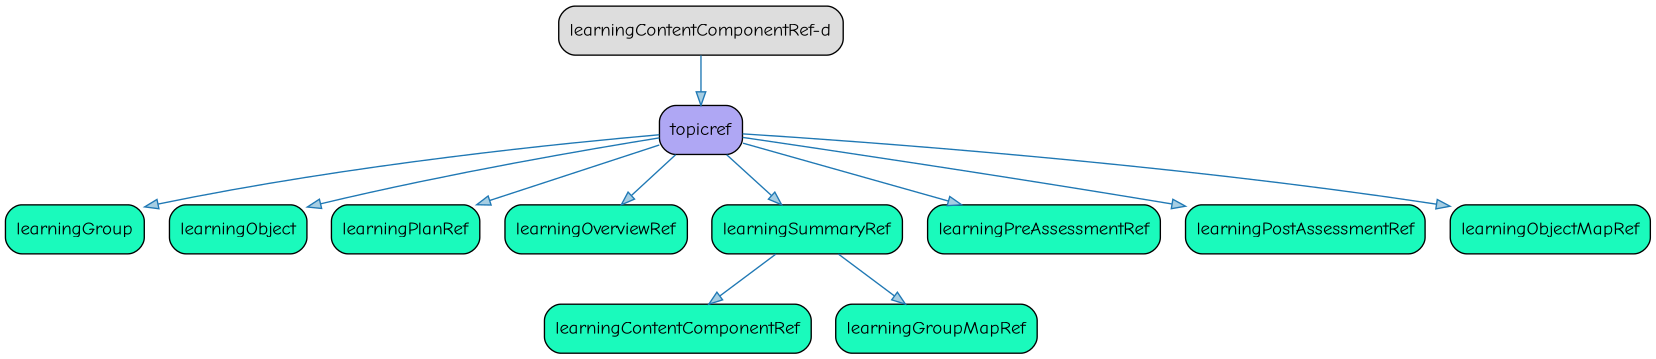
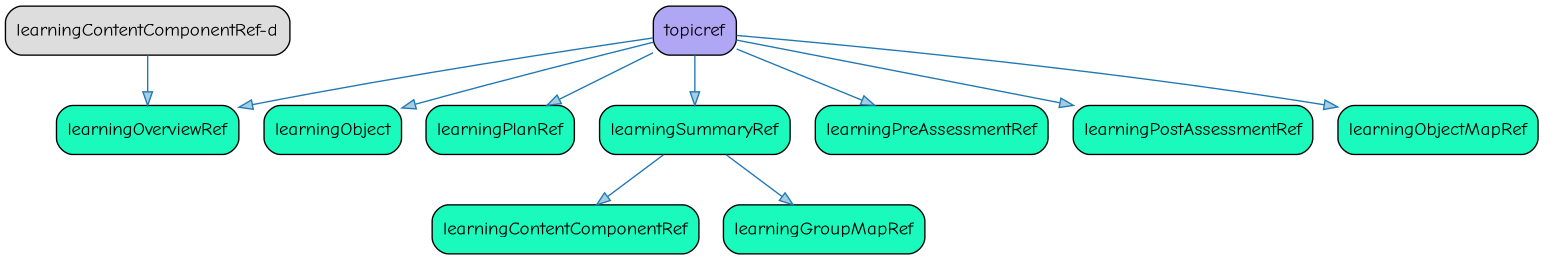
(701, 74) -> (148, 74)
(75, 229) -> none
